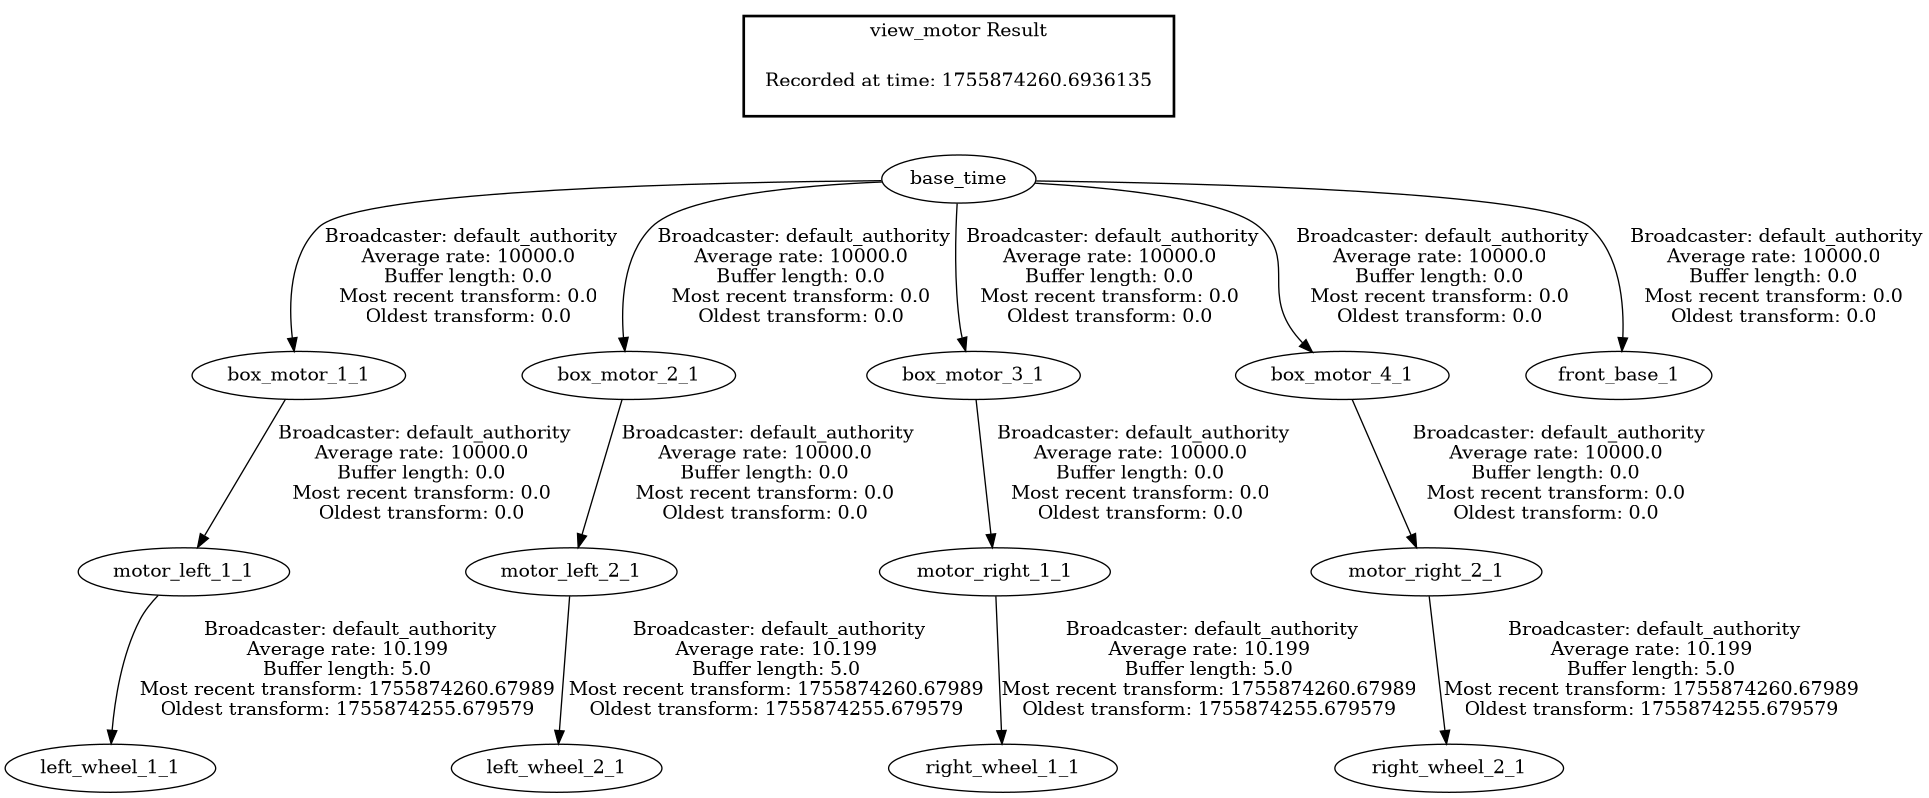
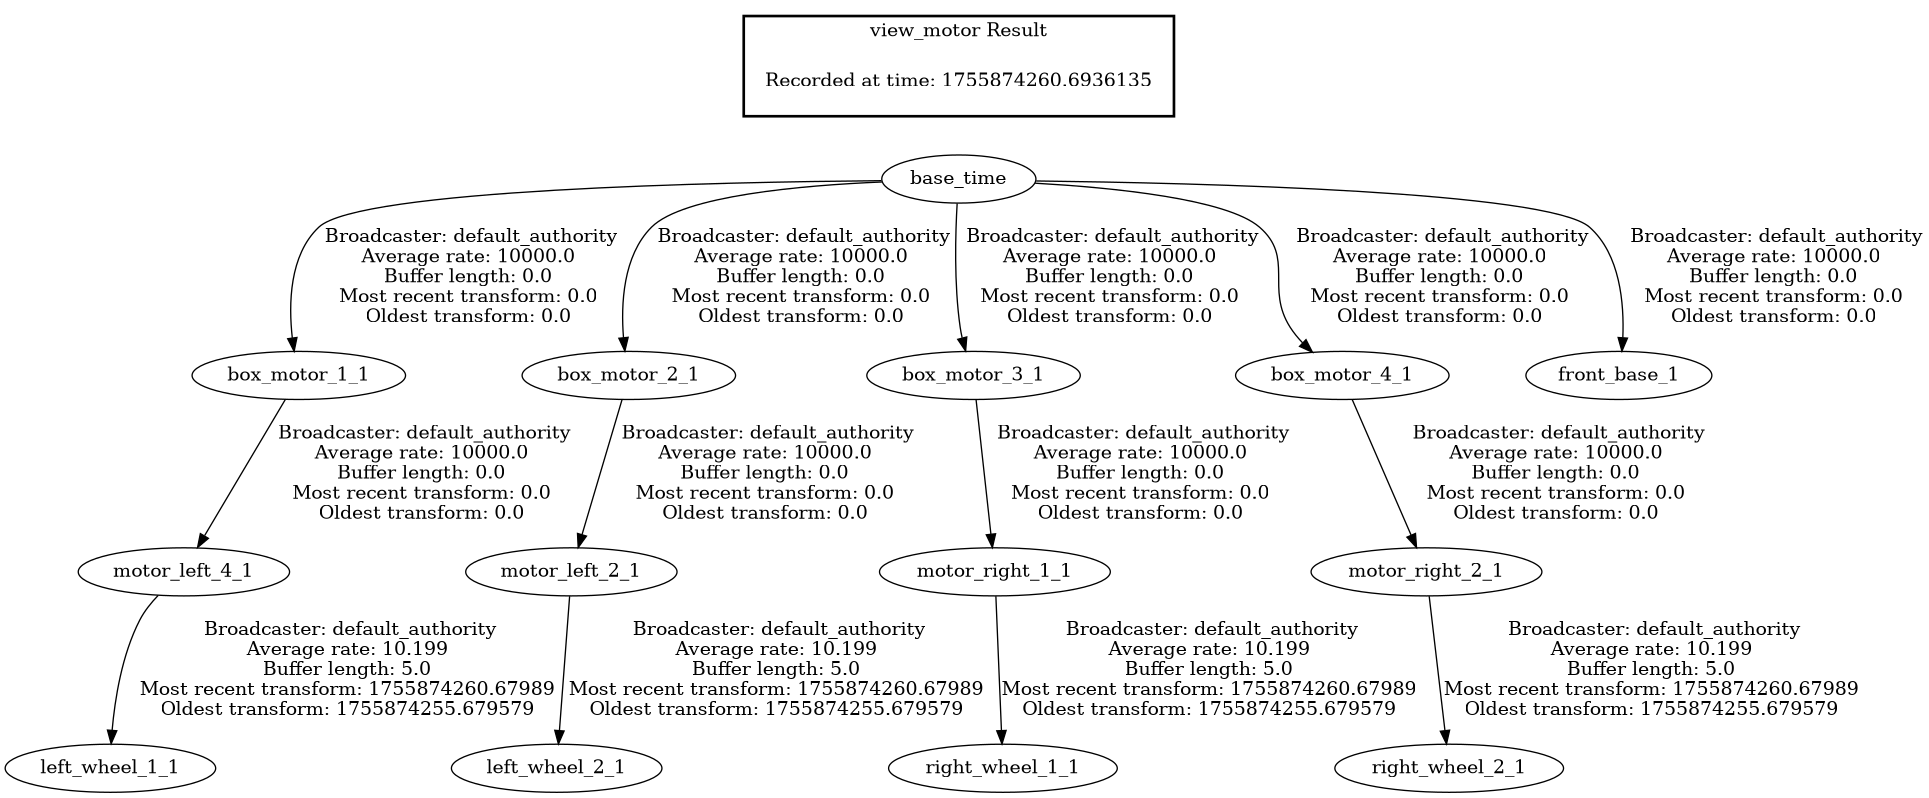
(184, 572) -> (184, 572)
